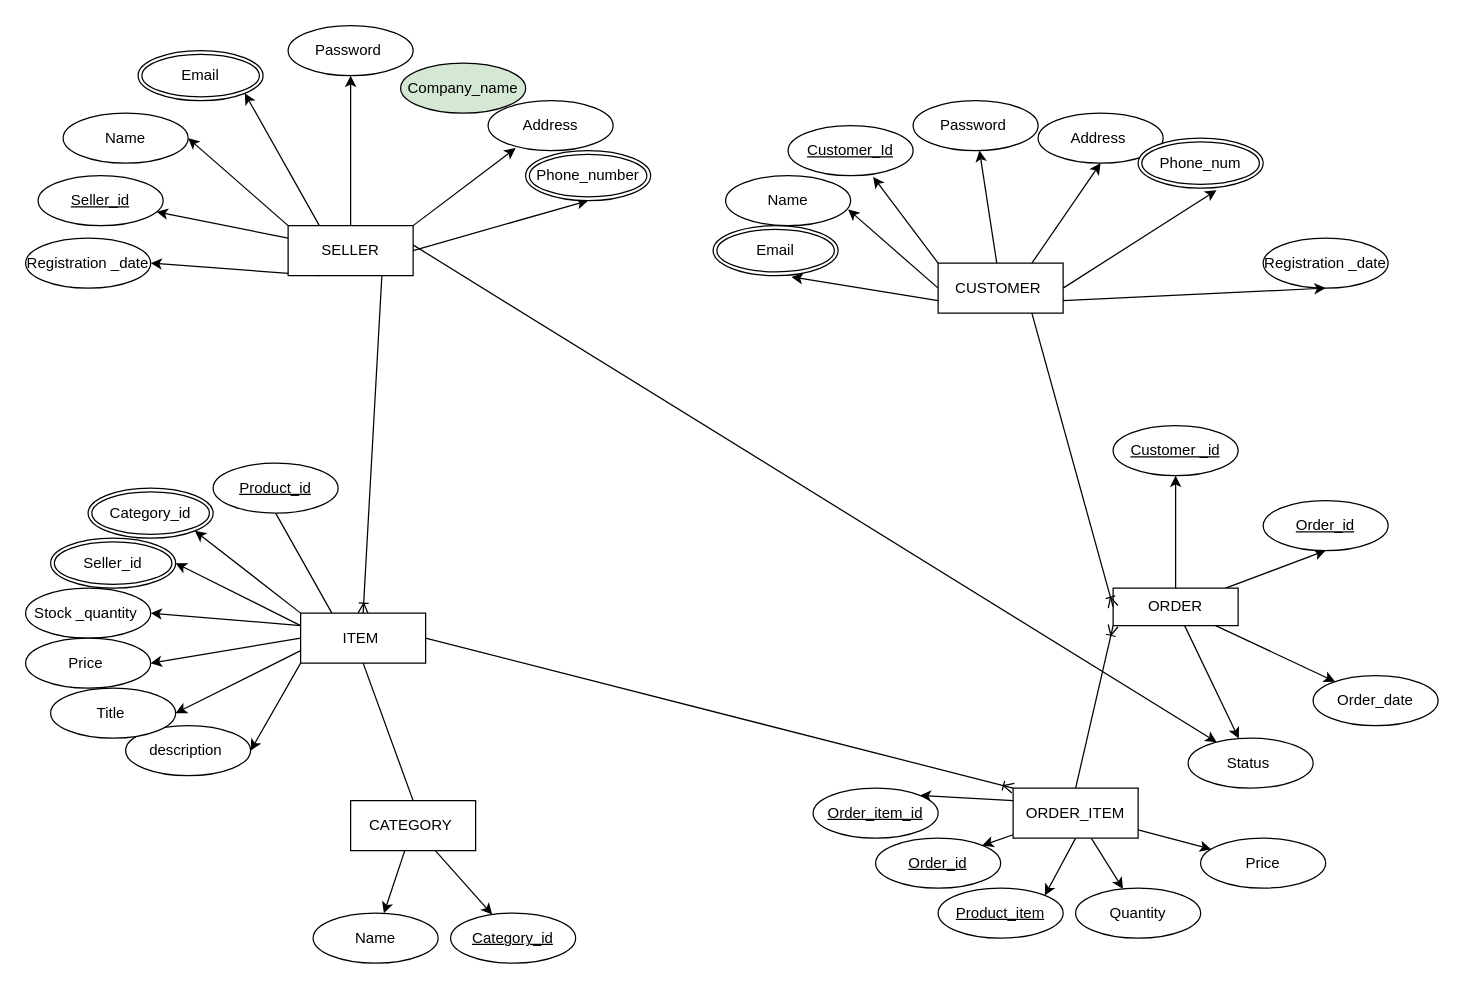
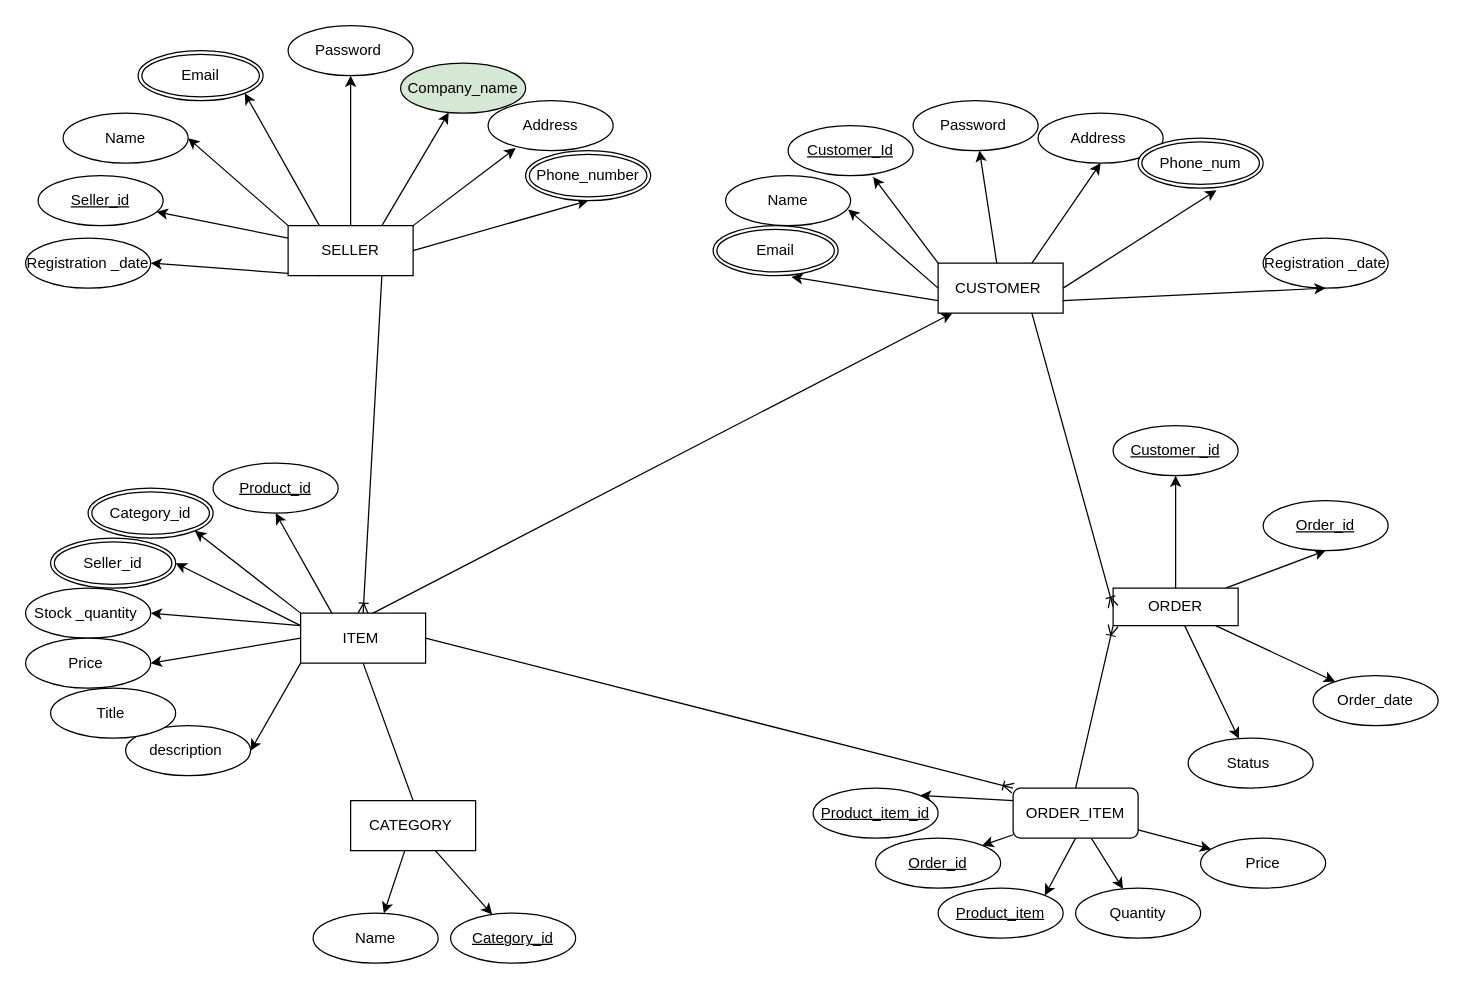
(811, 491) -> (413, 173)
(278, 518) -> (280, 521)
(242, 680) -> (659, 465)
(876, 813) -> (876, 813)
(1076, 813) -> (1076, 813)
